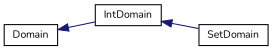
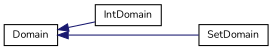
(185, 26) -> (134, 35)
